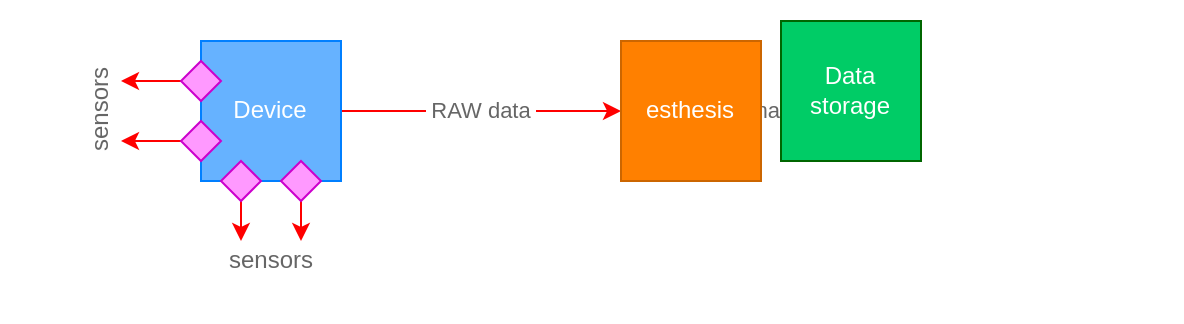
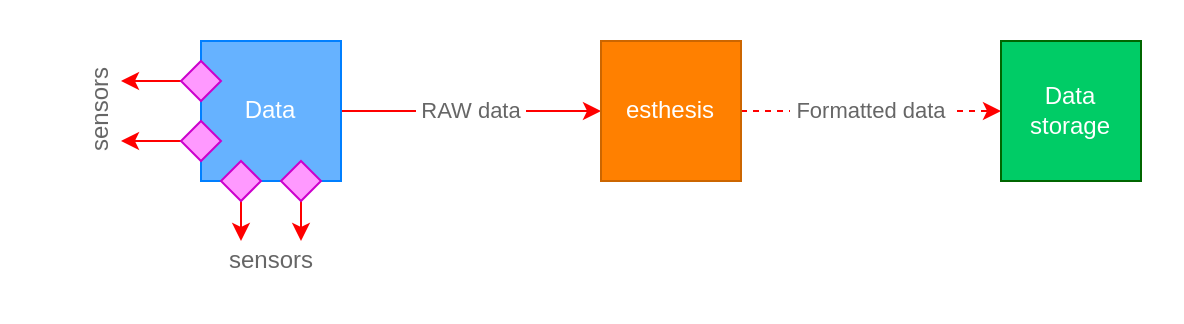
(851, 91) -> (1071, 111)
(271, 111) -> (271, 111)
(691, 111) -> (671, 111)
